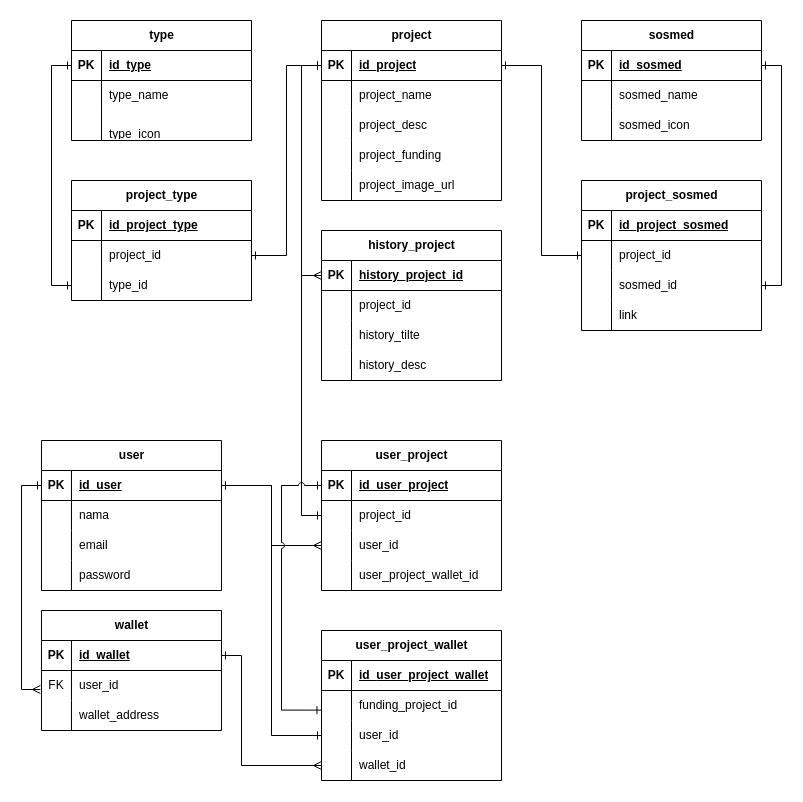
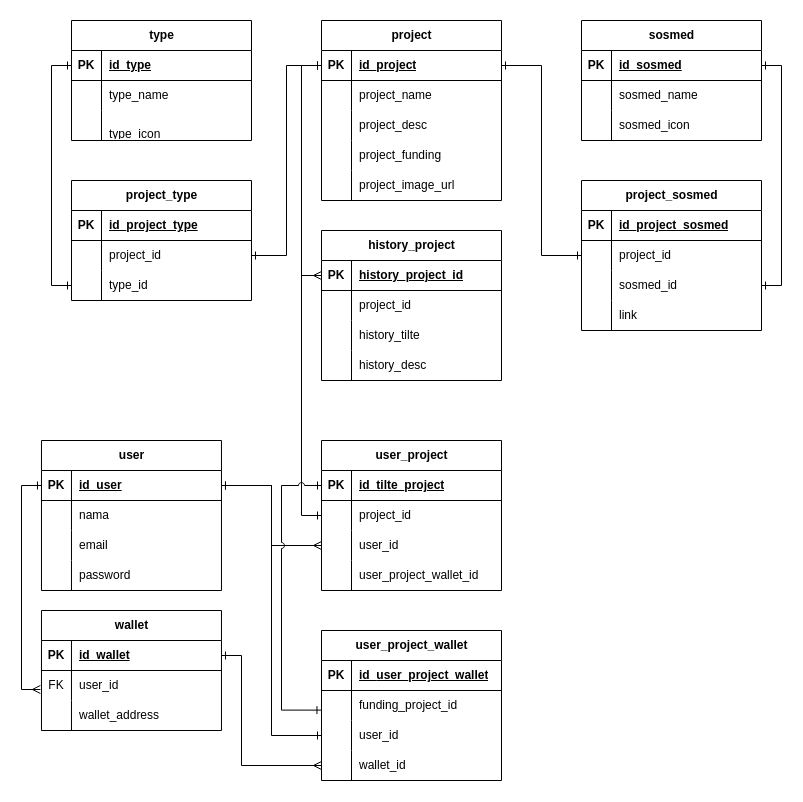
(408, 486) -> (409, 486)
